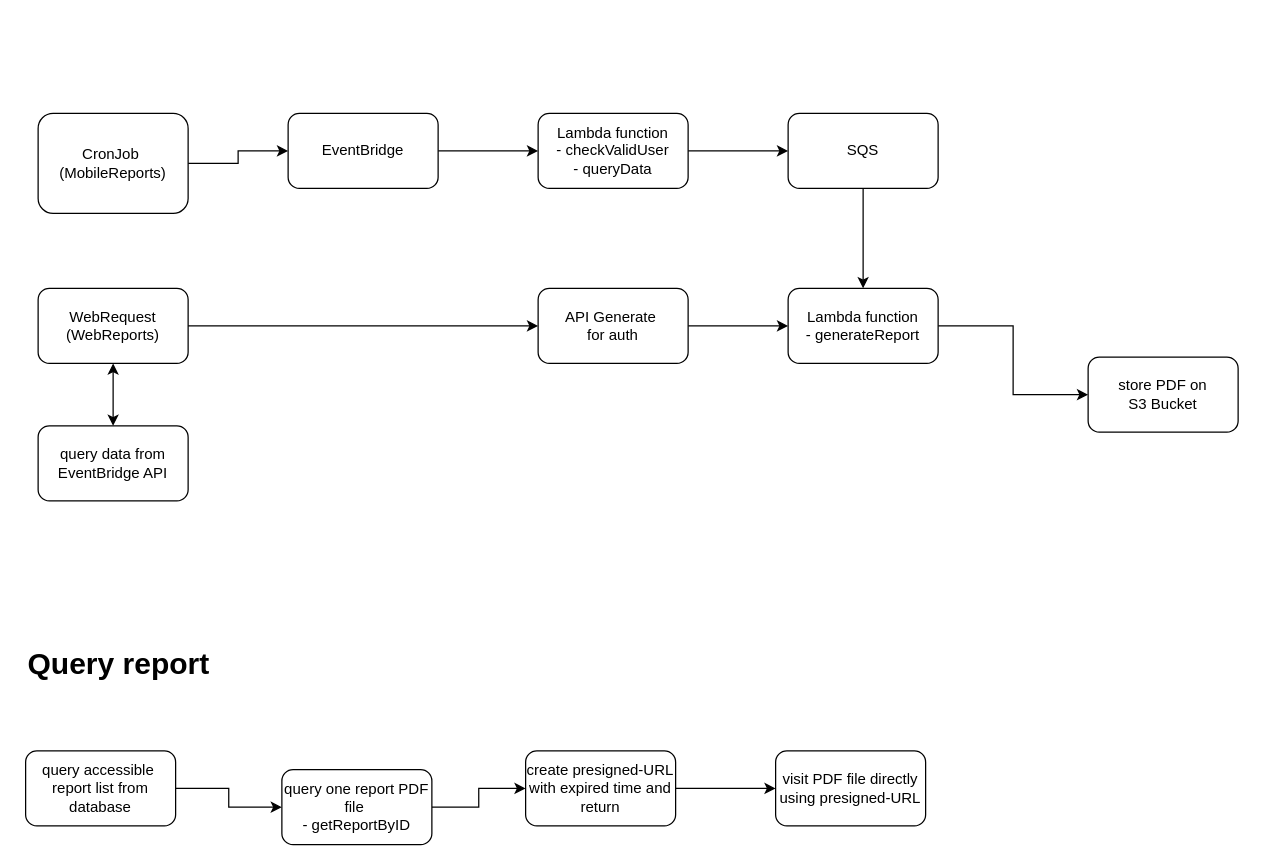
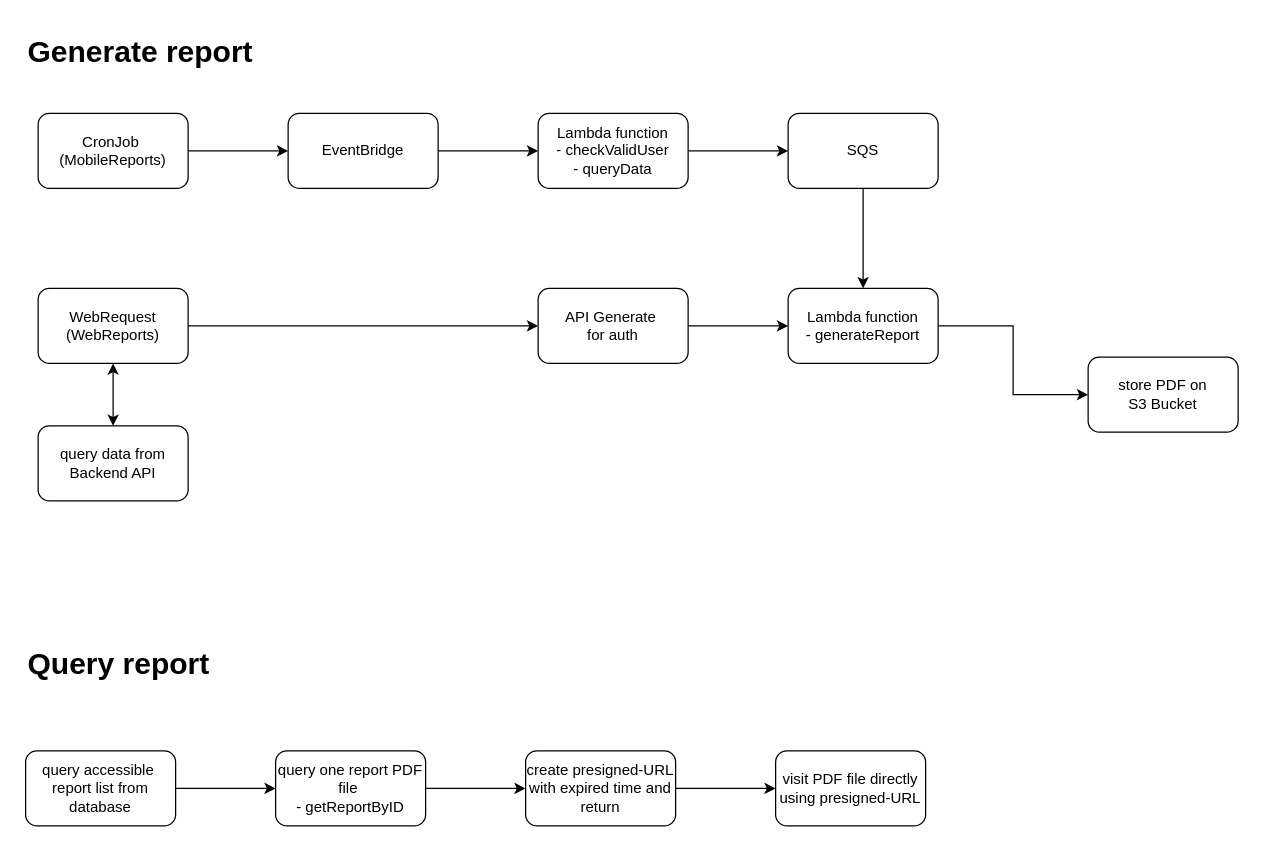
none -> (288, 51)
(113, 163) -> (113, 151)
(113, 463) -> (113, 463)
(357, 807) -> (351, 788)
